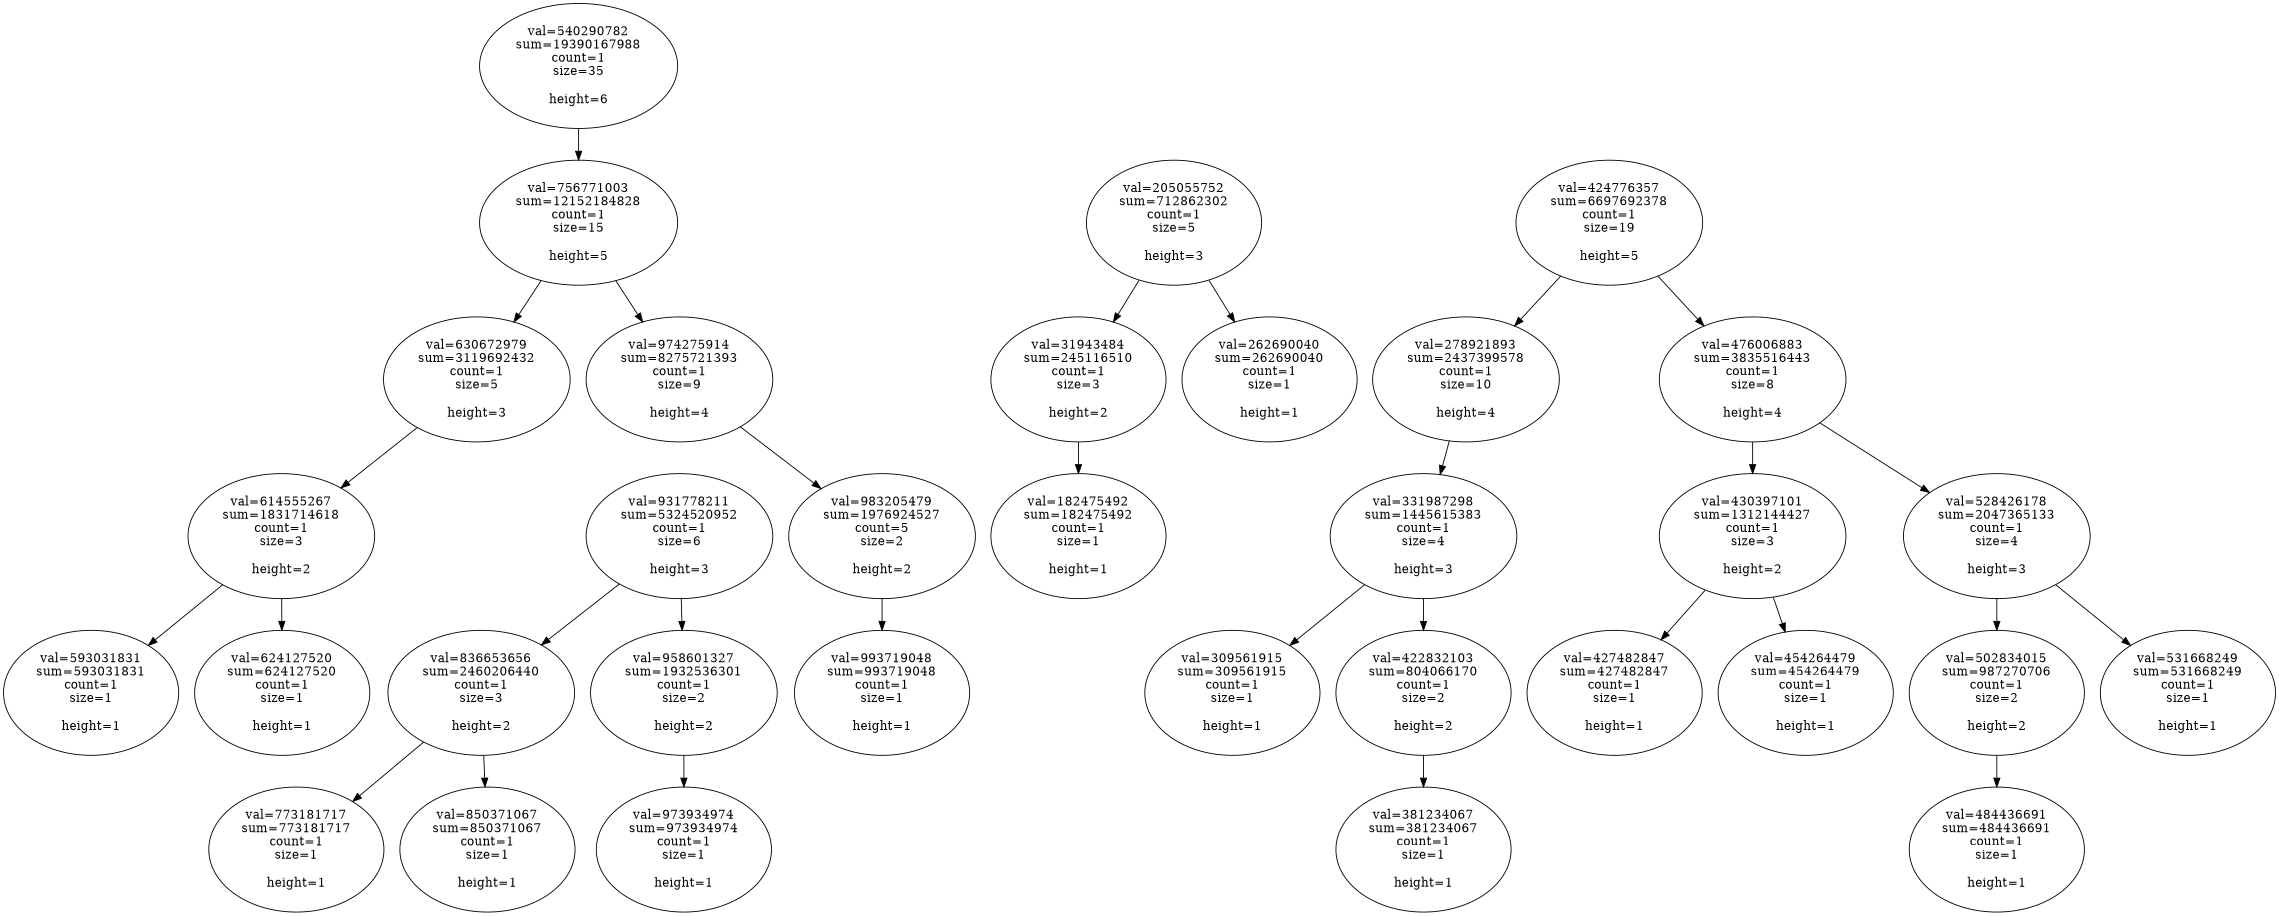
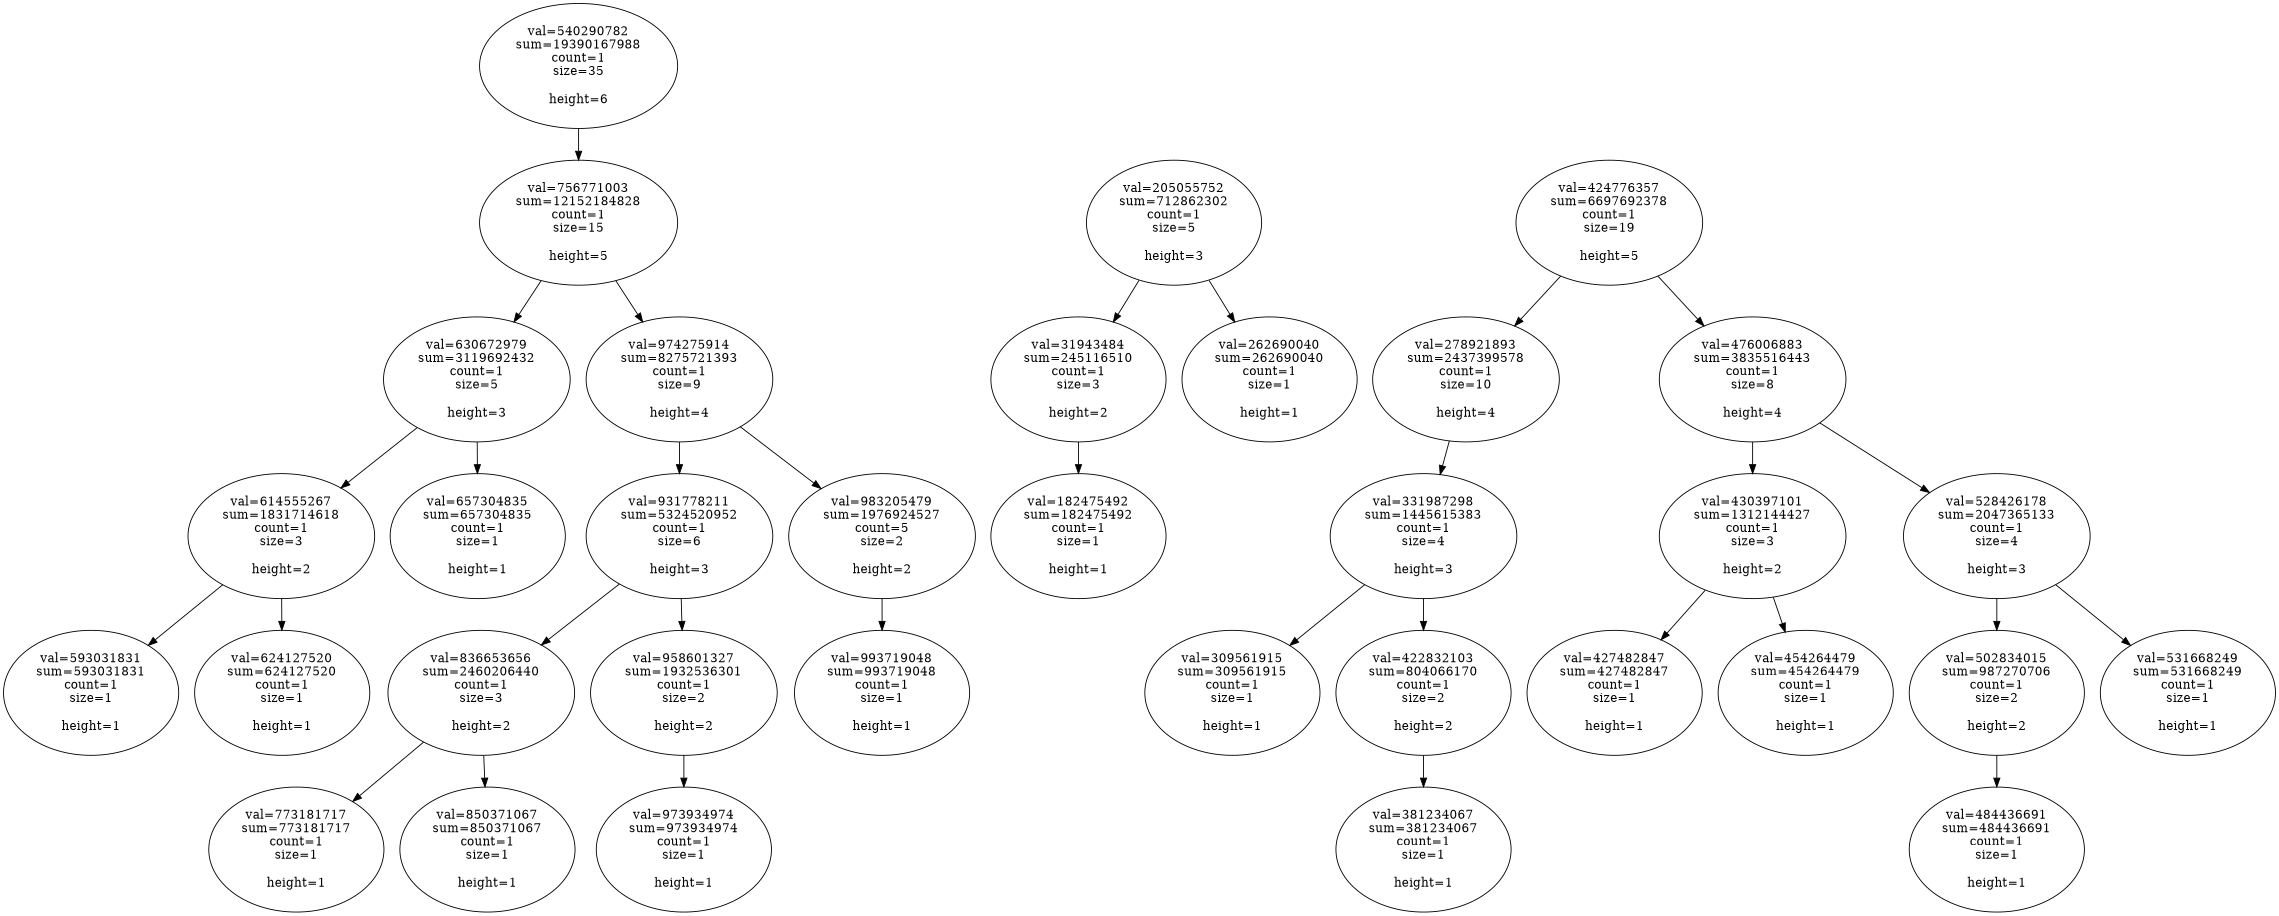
none -> (679, 453)
none -> (478, 536)
